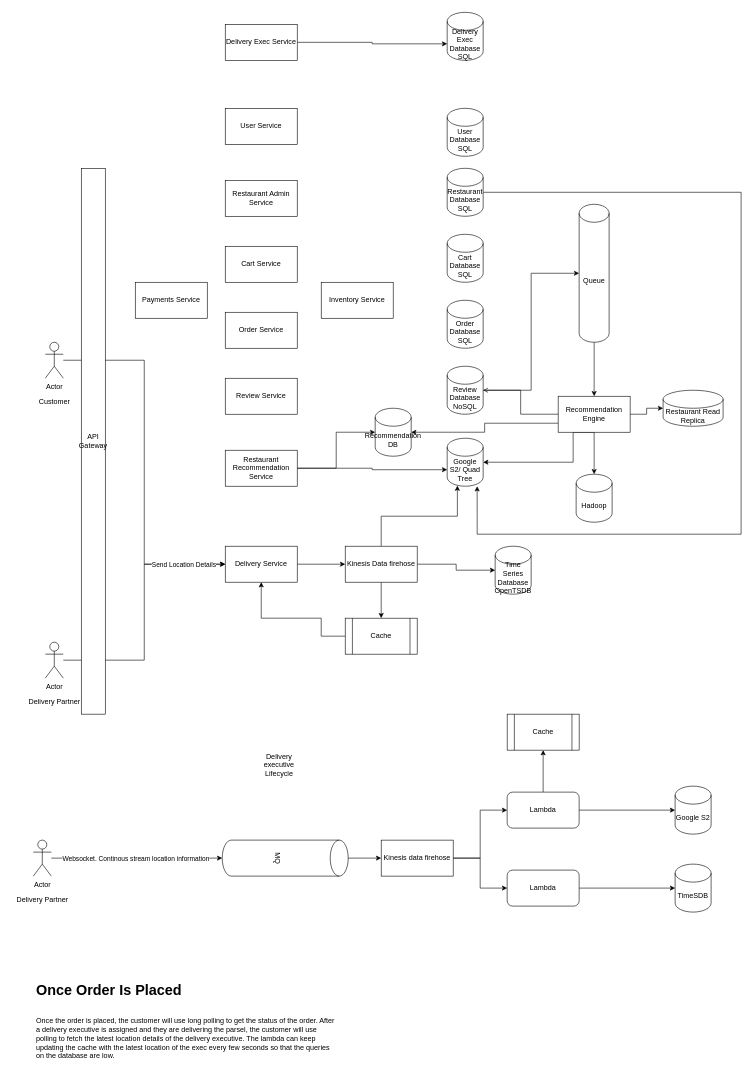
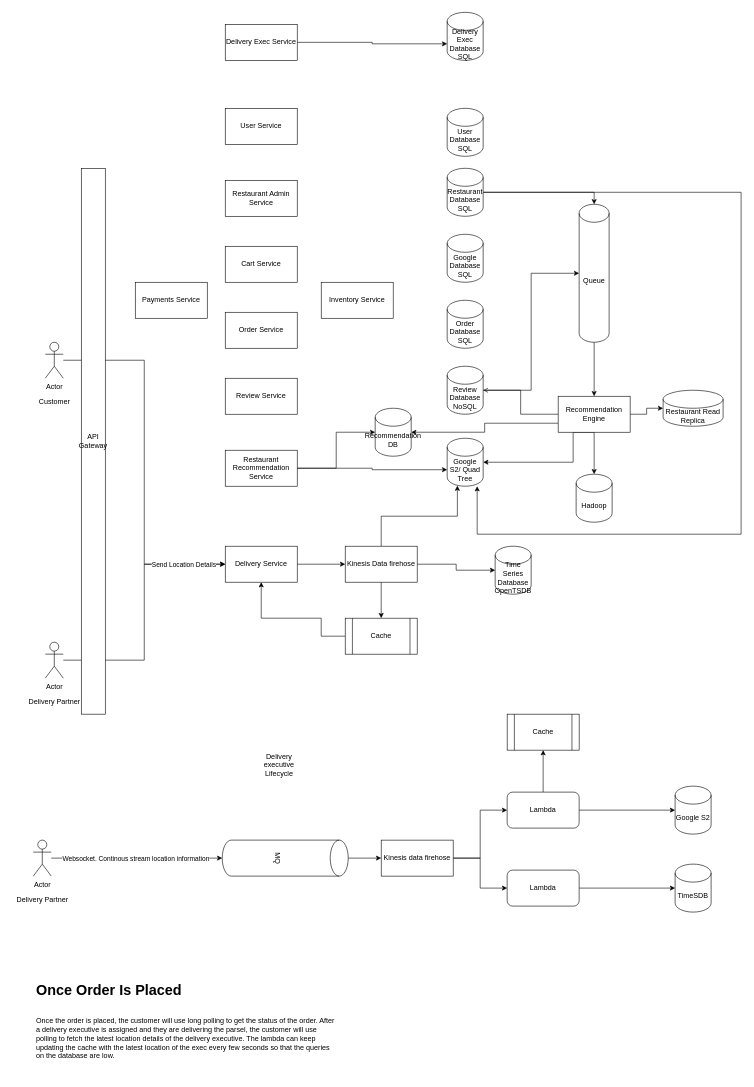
none -> (594, 198)
(465, 266) -> (465, 266)
